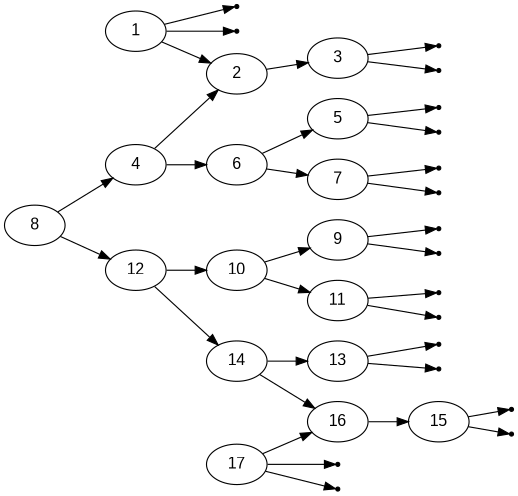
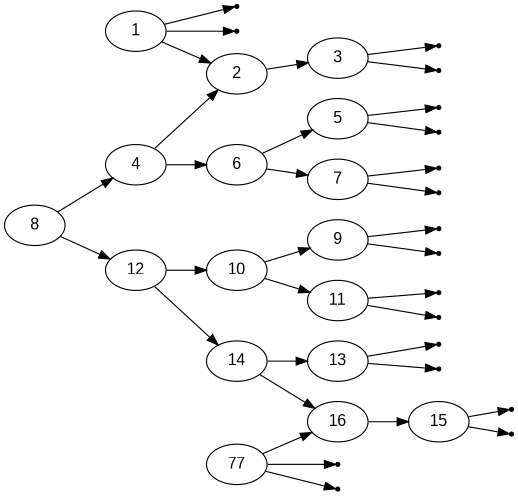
(237, 464) -> (237, 464)
